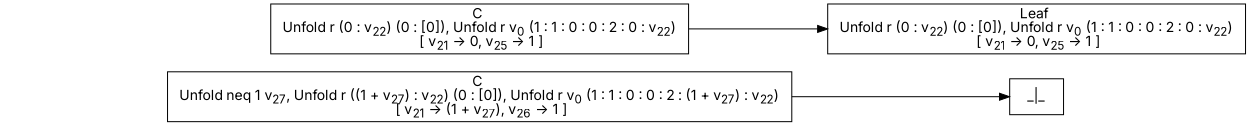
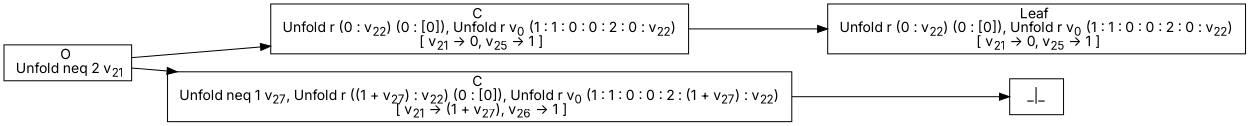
none -> (68, 63)
